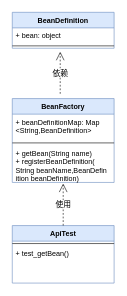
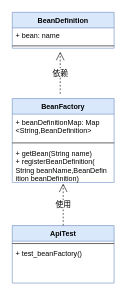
(41, 36) -> (37, 36)
(47, 254) -> (55, 254)
